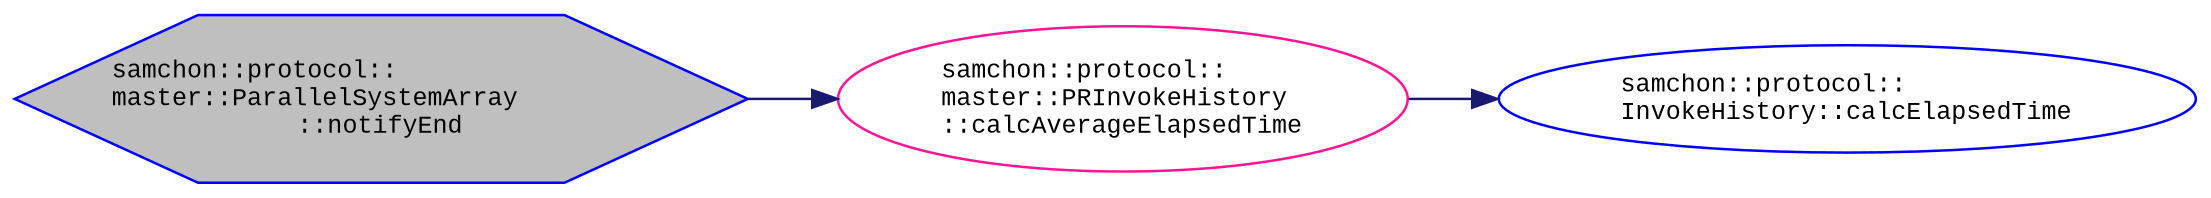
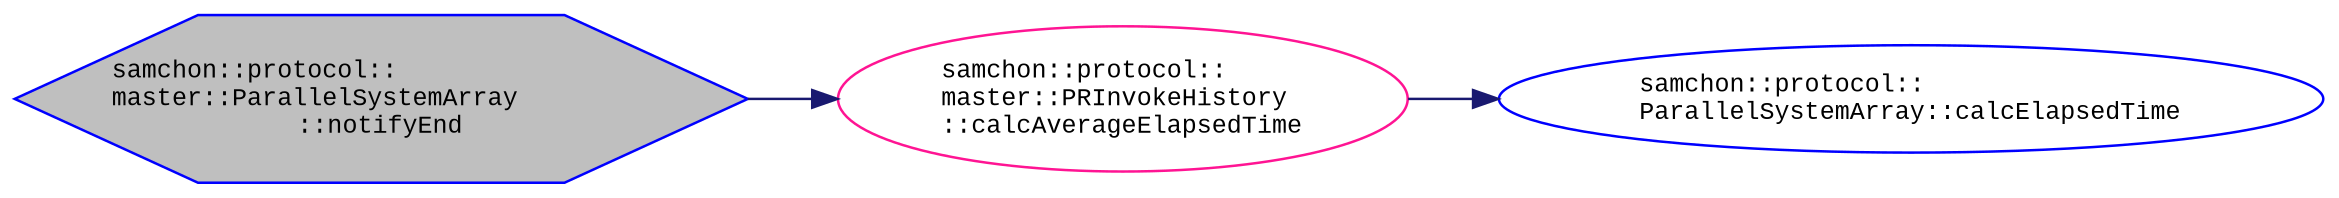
(1847, 99) -> (1911, 99)
